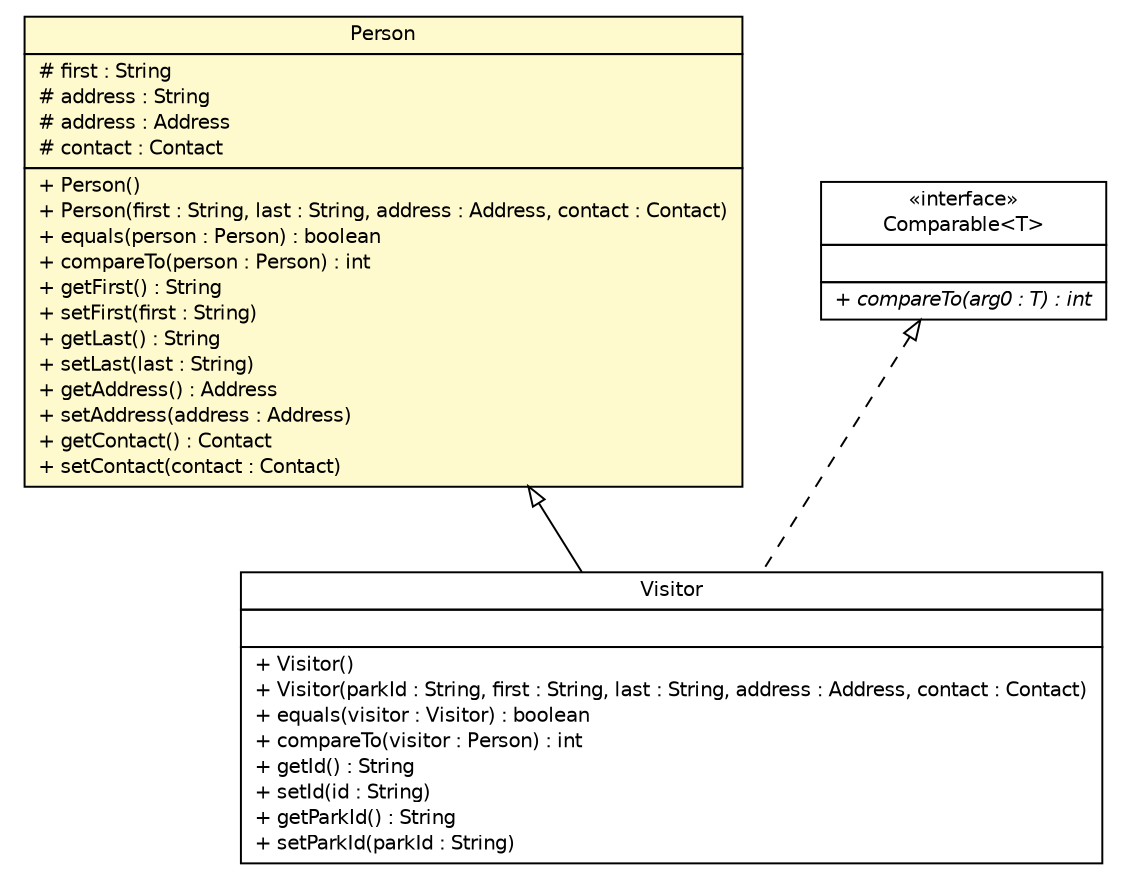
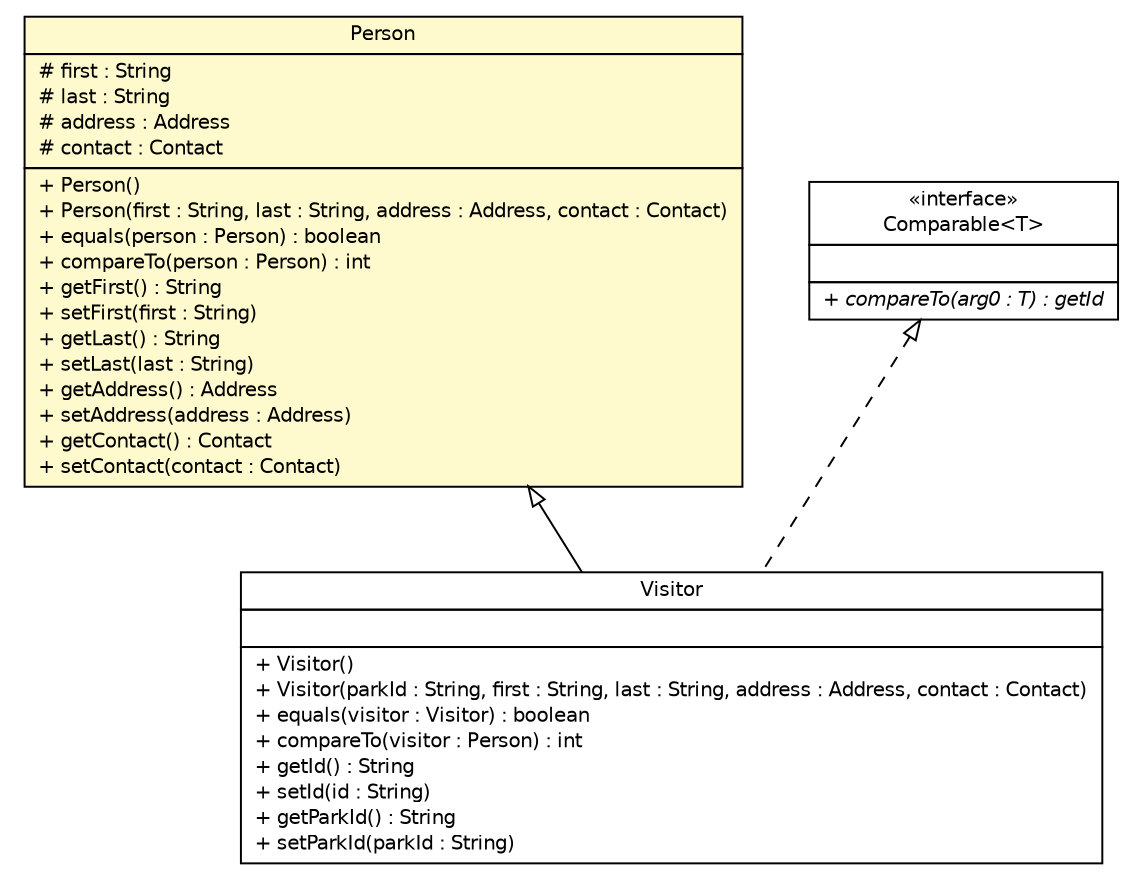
(125, 97) -> (104, 97)
(964, 300) -> (964, 300)
